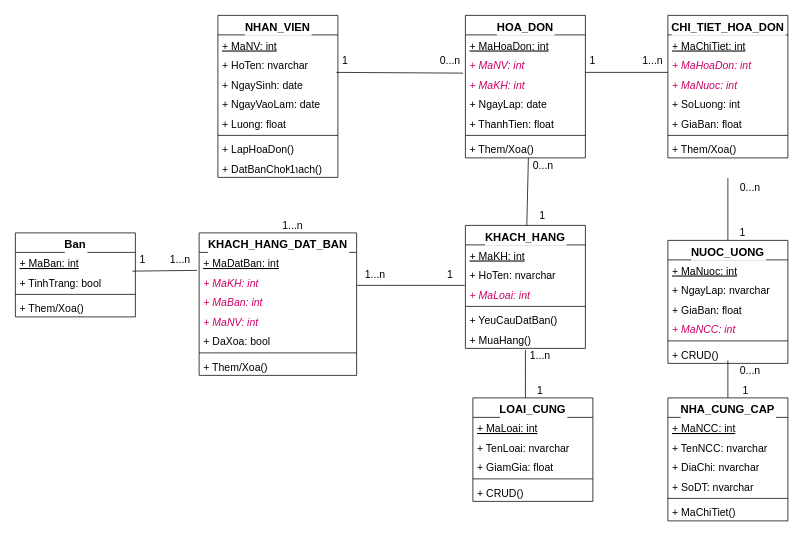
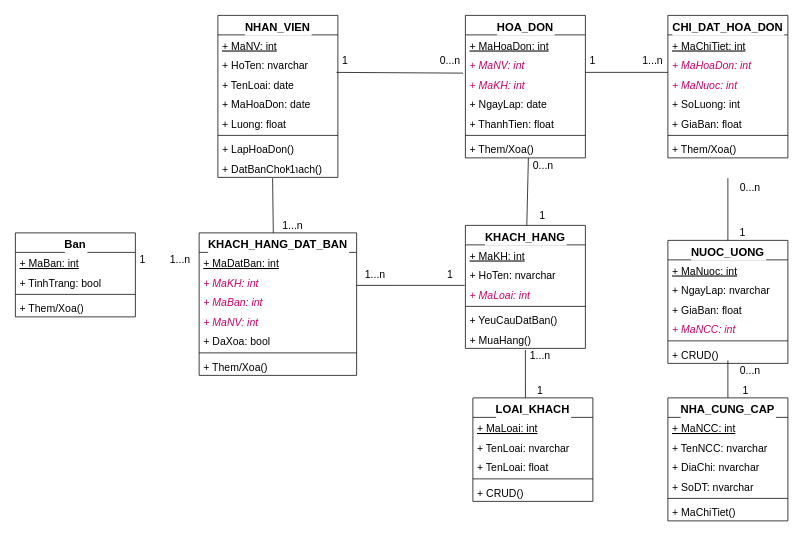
(728, 27) -> (728, 27)
(264, 85) -> (261, 85)
(271, 105) -> (265, 105)
none -> (273, 207)
(165, 271) -> none
(533, 410) -> (533, 410)
(516, 468) -> (517, 468)
